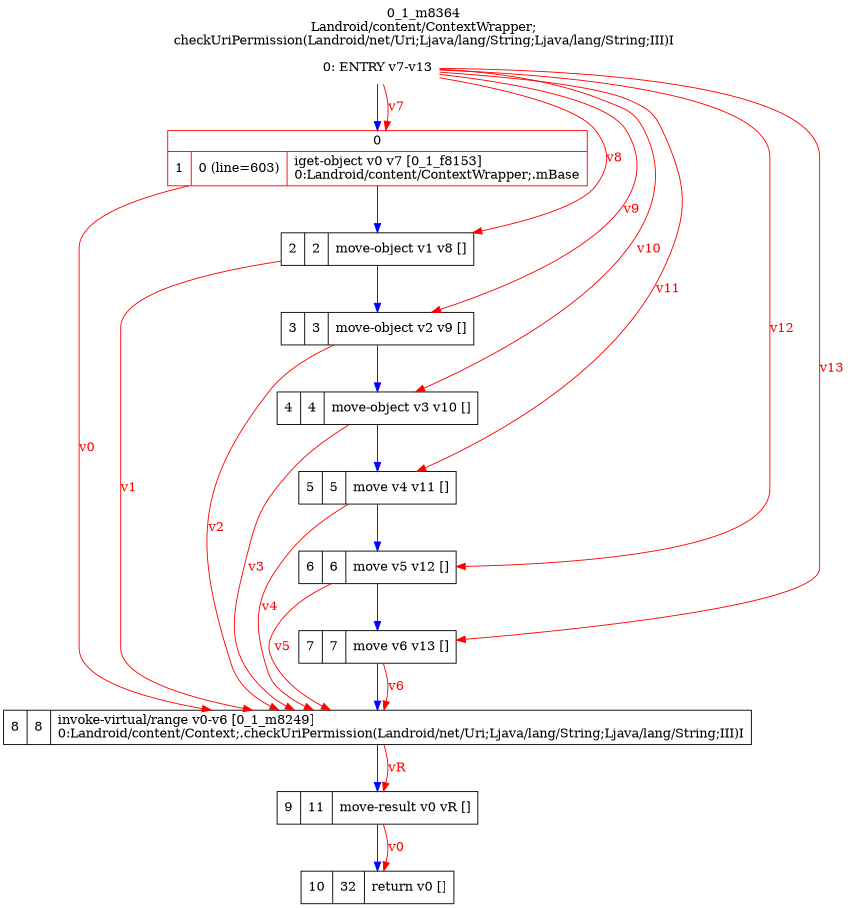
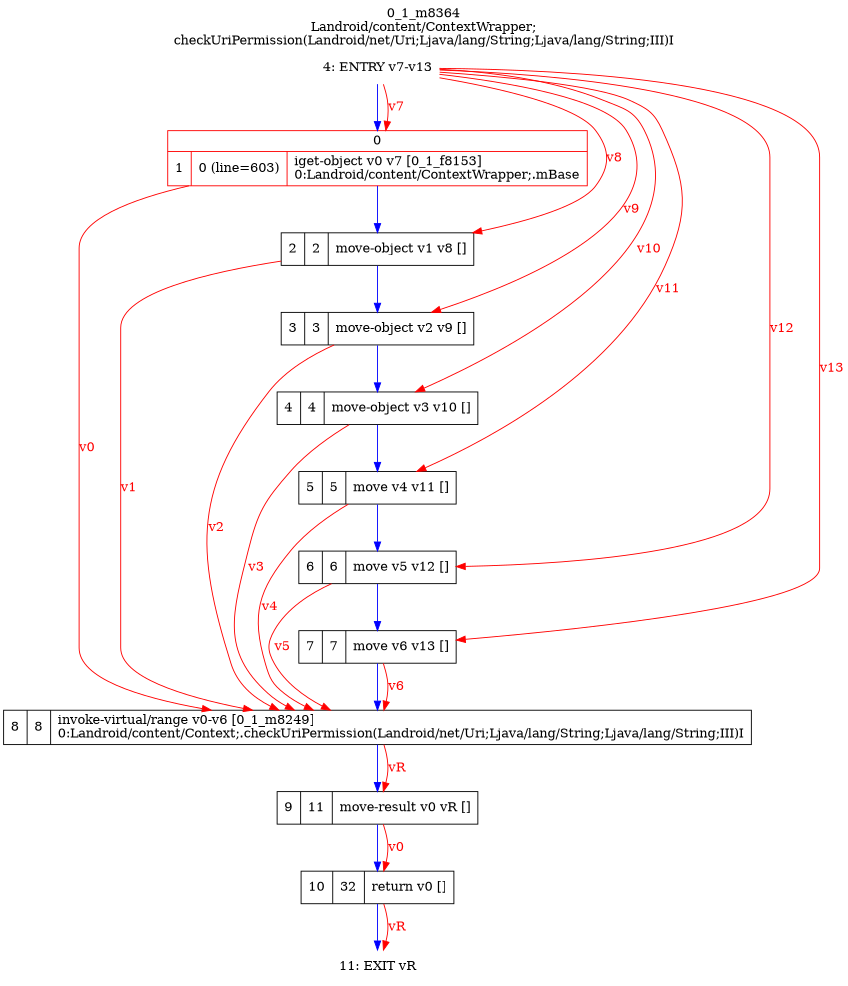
(377, 68) -> (377, 68)
none -> (377, 967)
